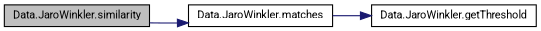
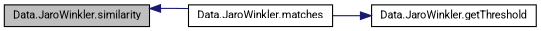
(163, 23) -> (175, 8)
